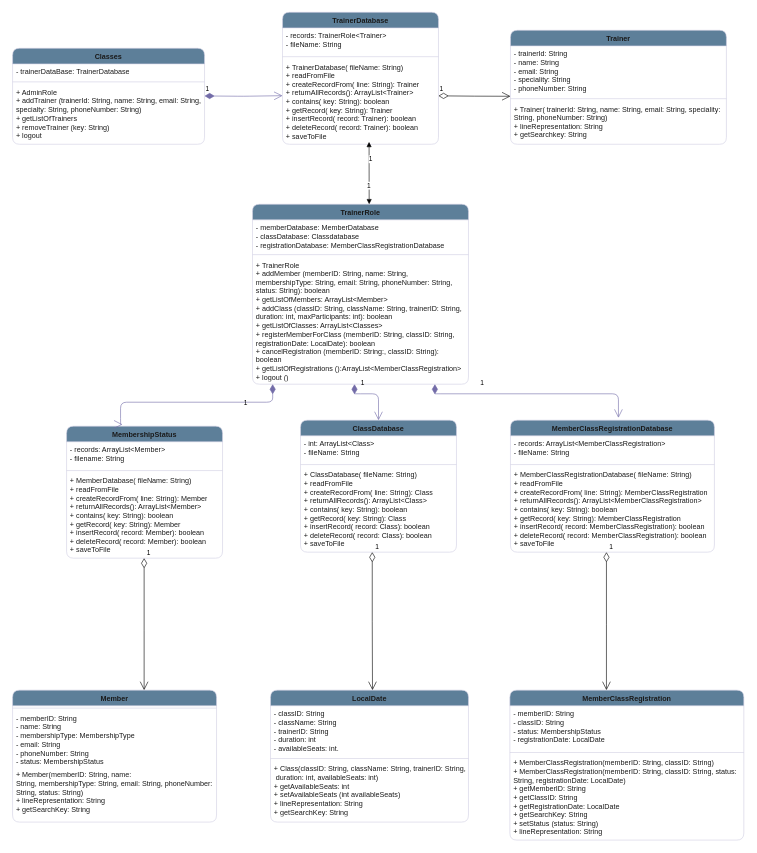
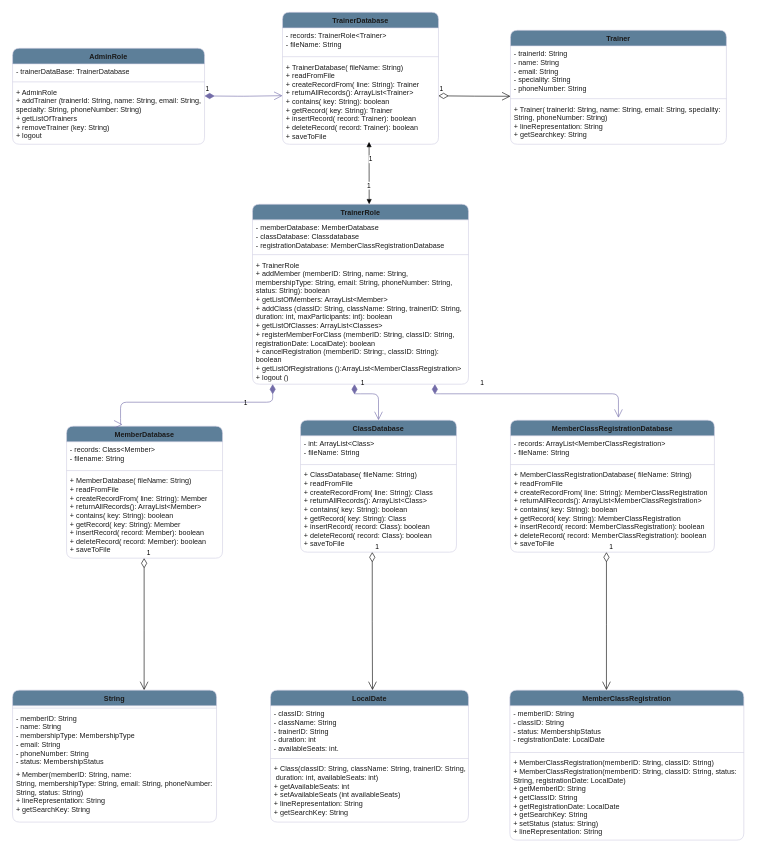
(108, 57) -> (108, 57)
(144, 435) -> (144, 435)
(123, 455) -> (115, 455)
(114, 699) -> (114, 699)
